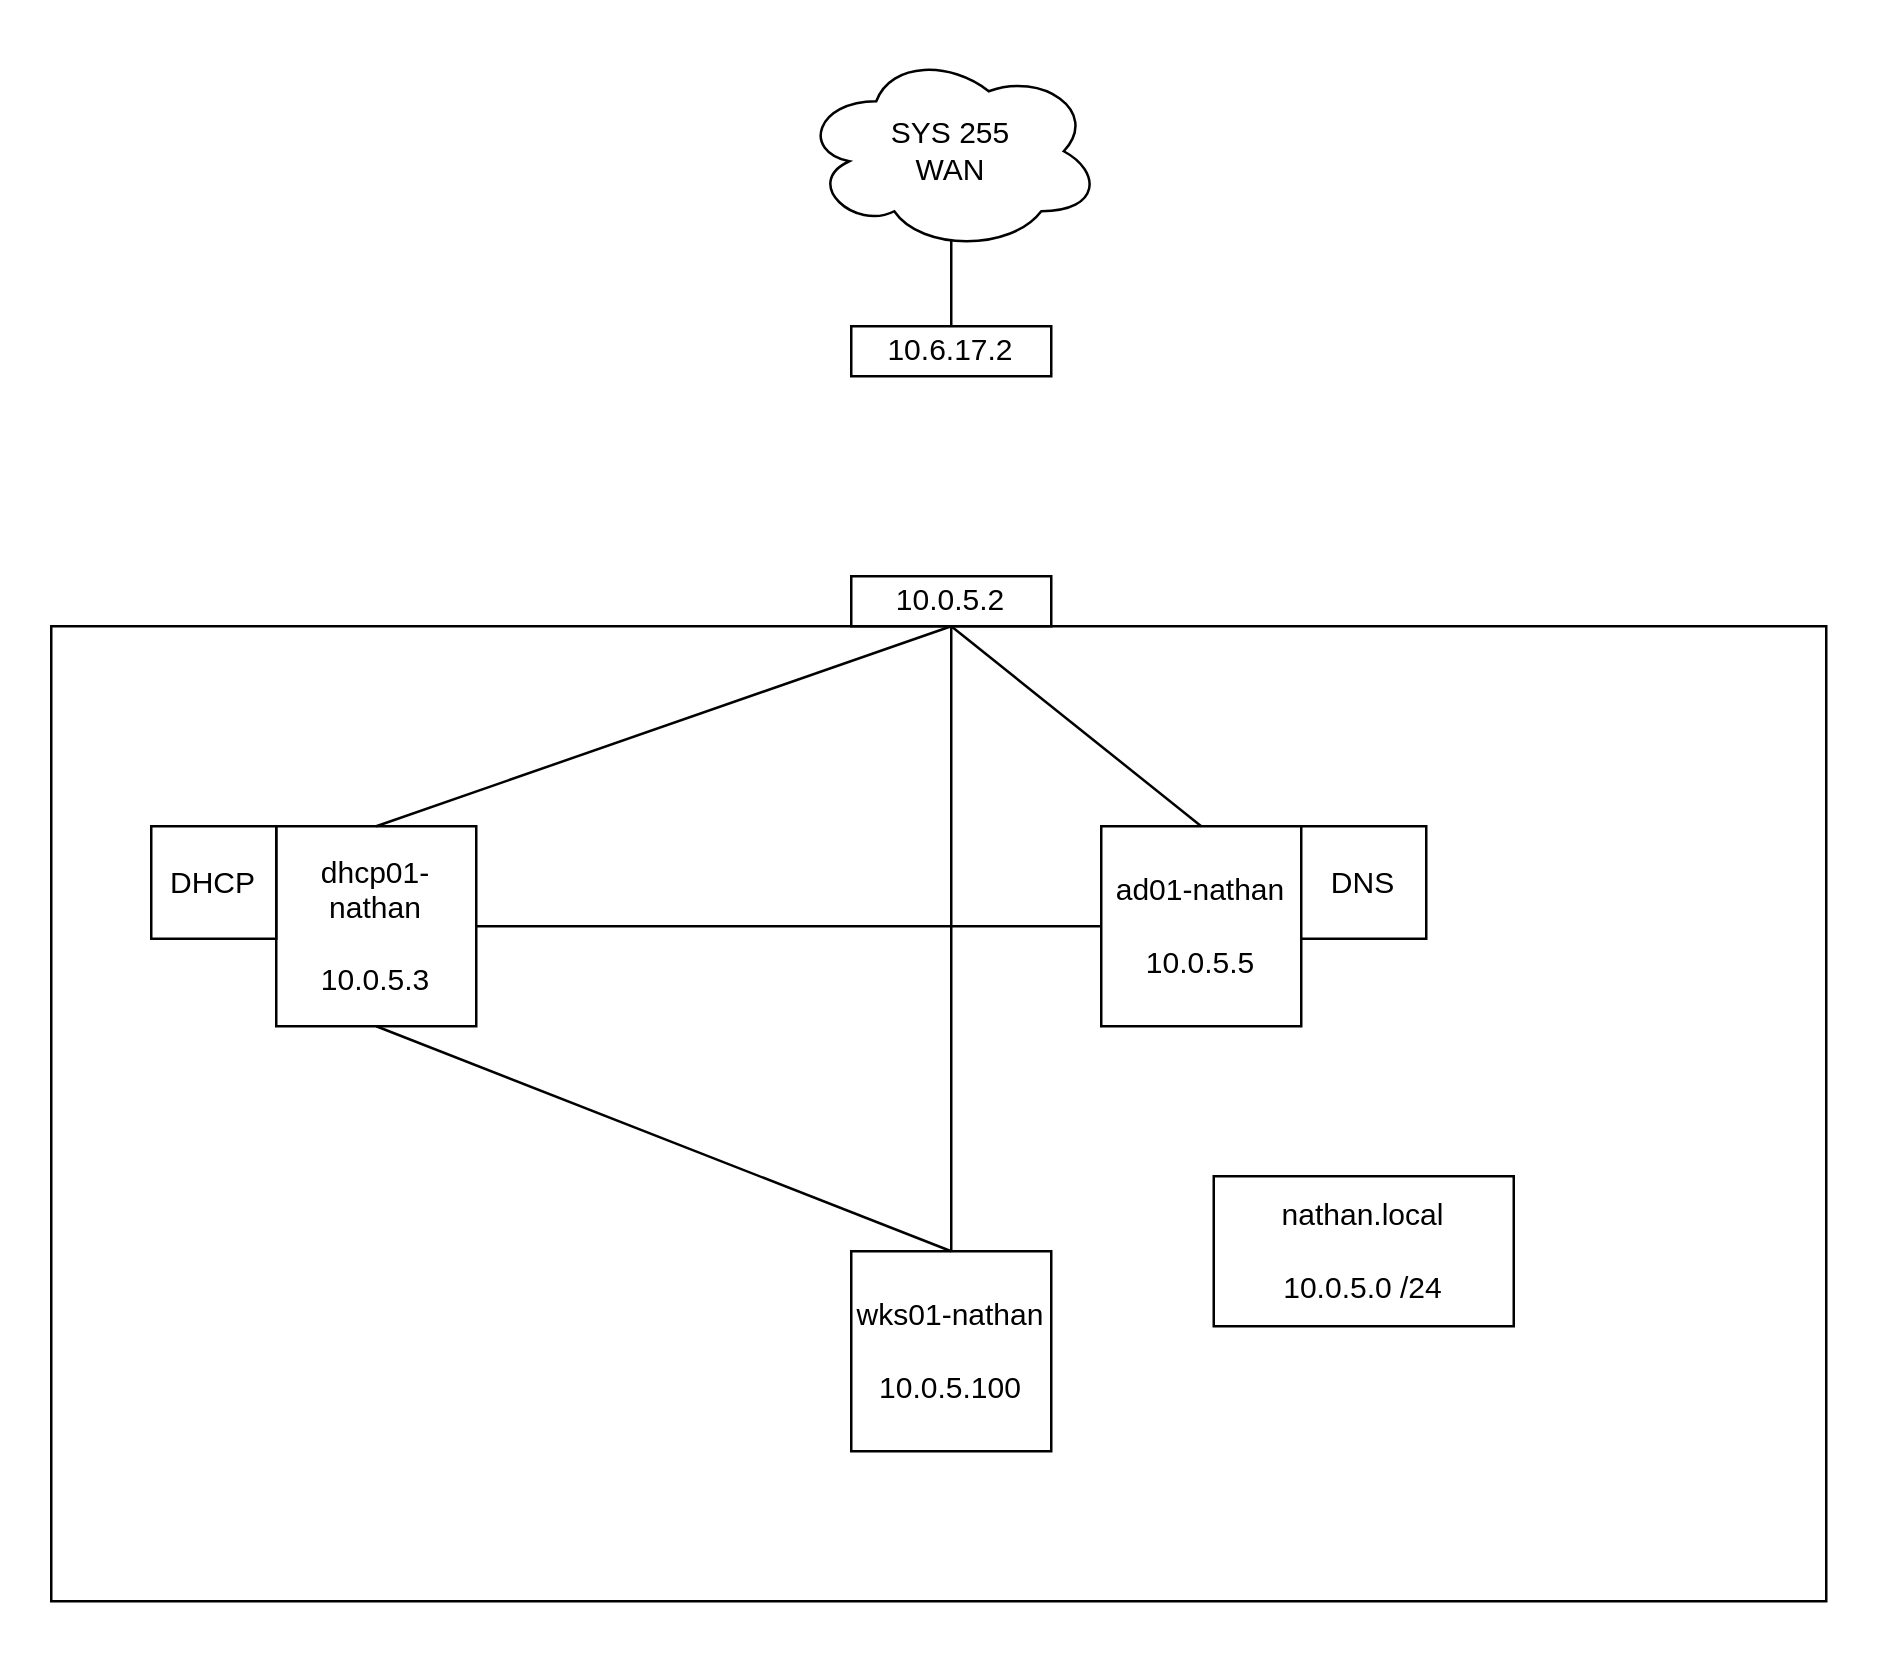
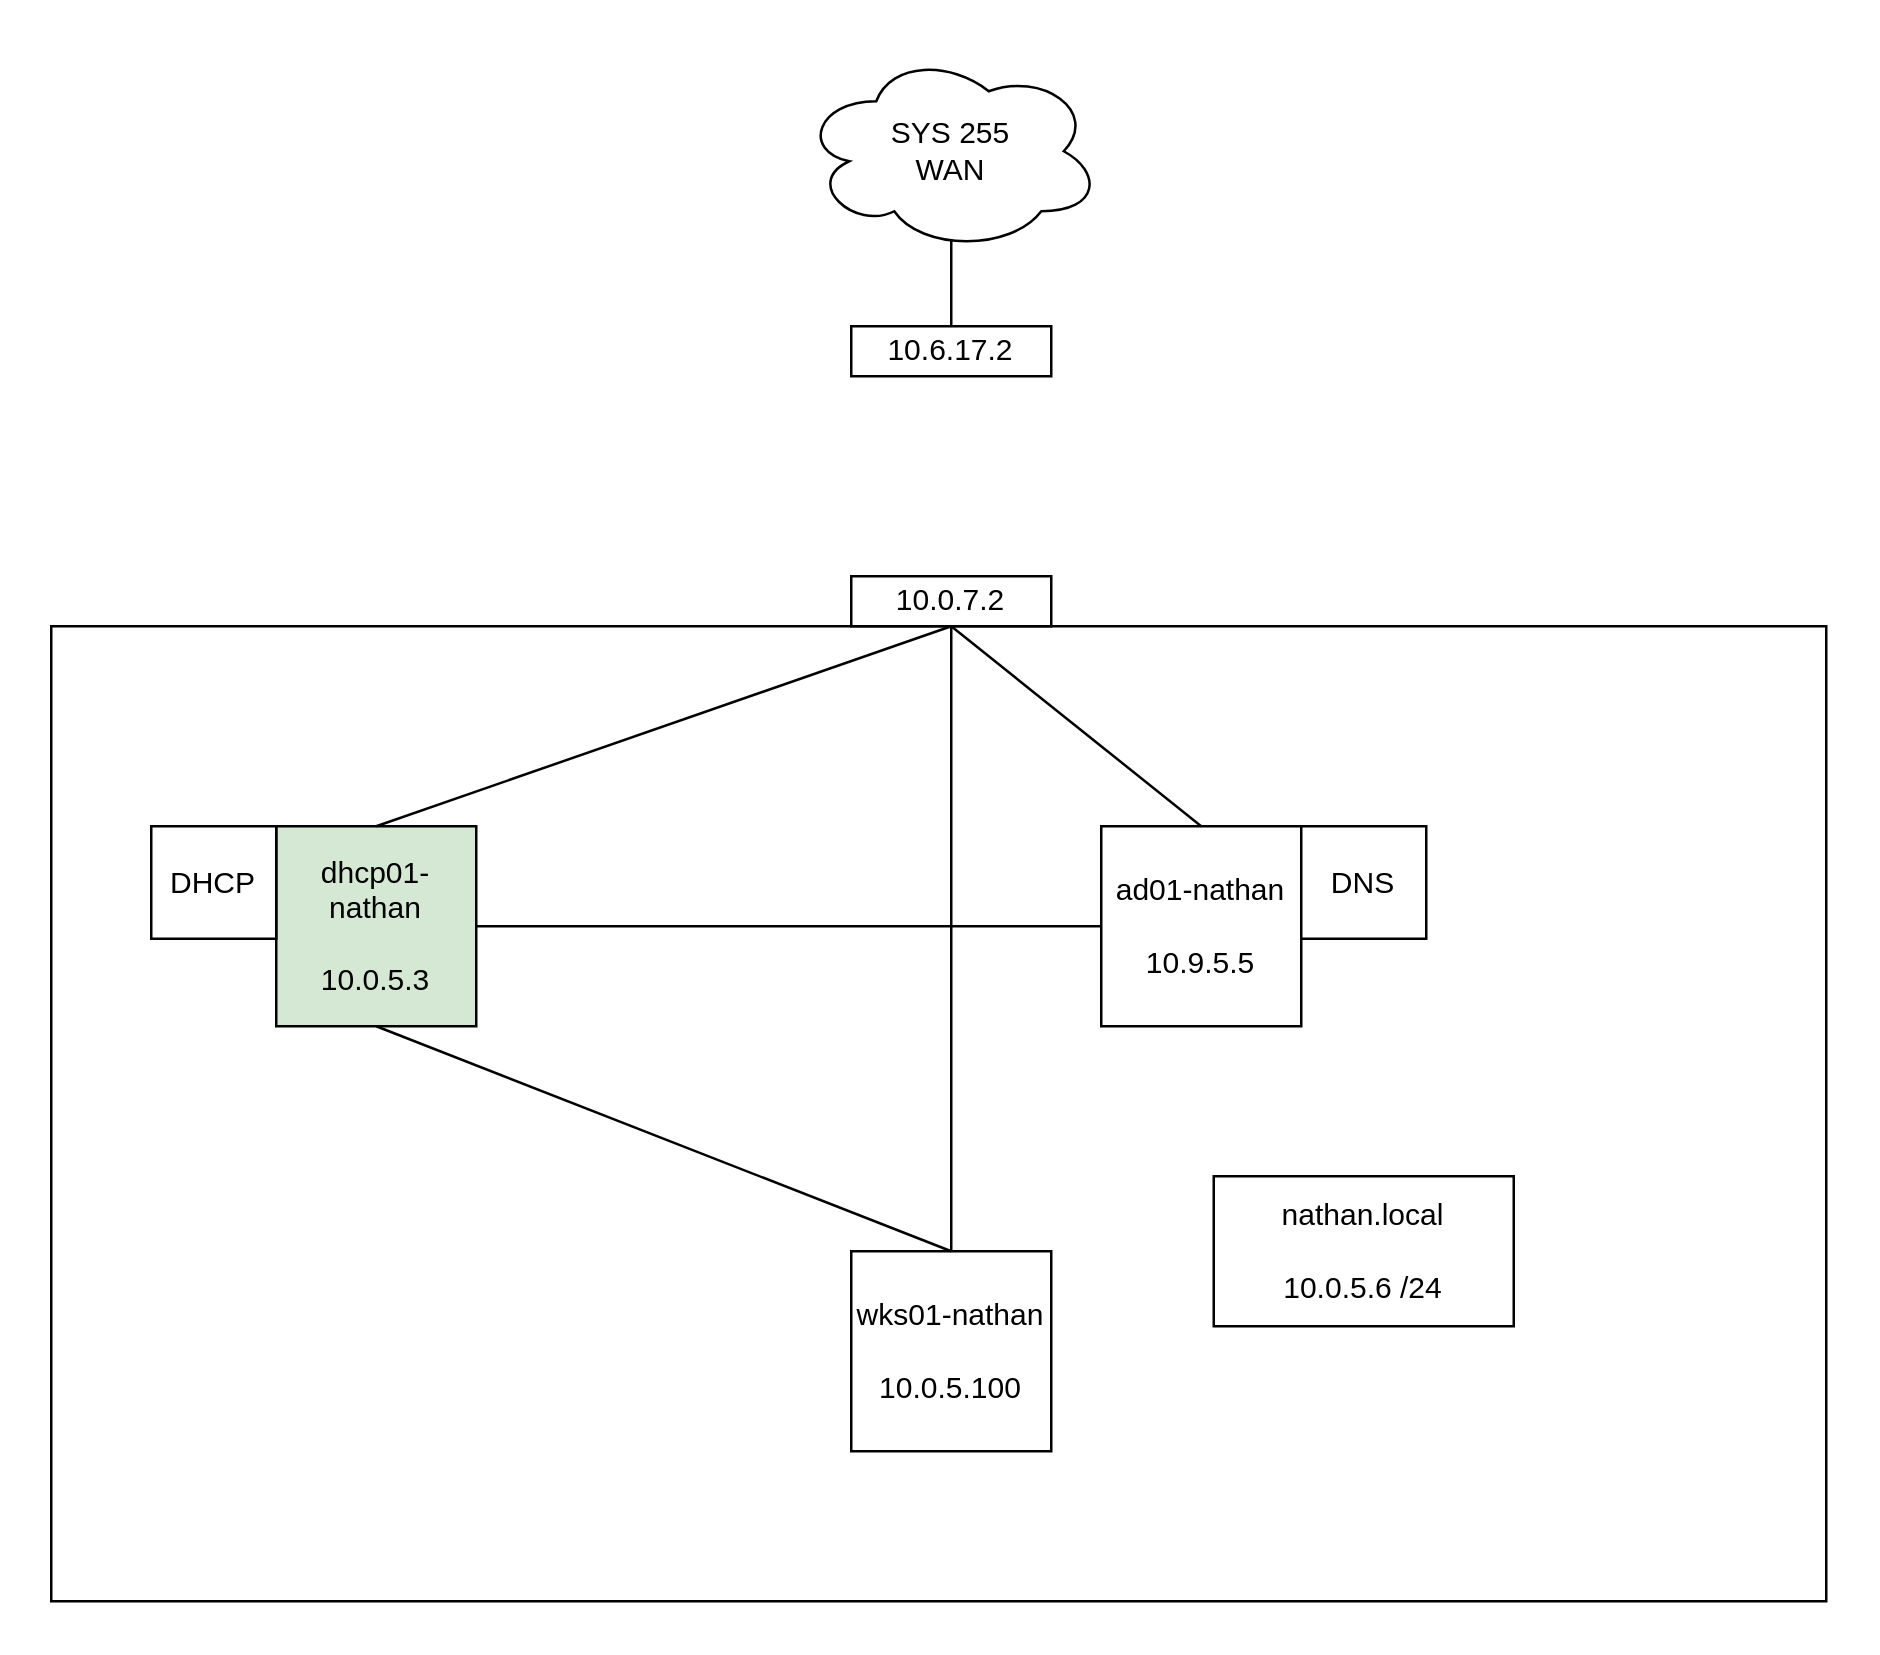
(951, 601) -> (951, 601)
(376, 926) -> (376, 926)
(1201, 926) -> (1201, 926)
(1364, 1251) -> (1364, 1251)
